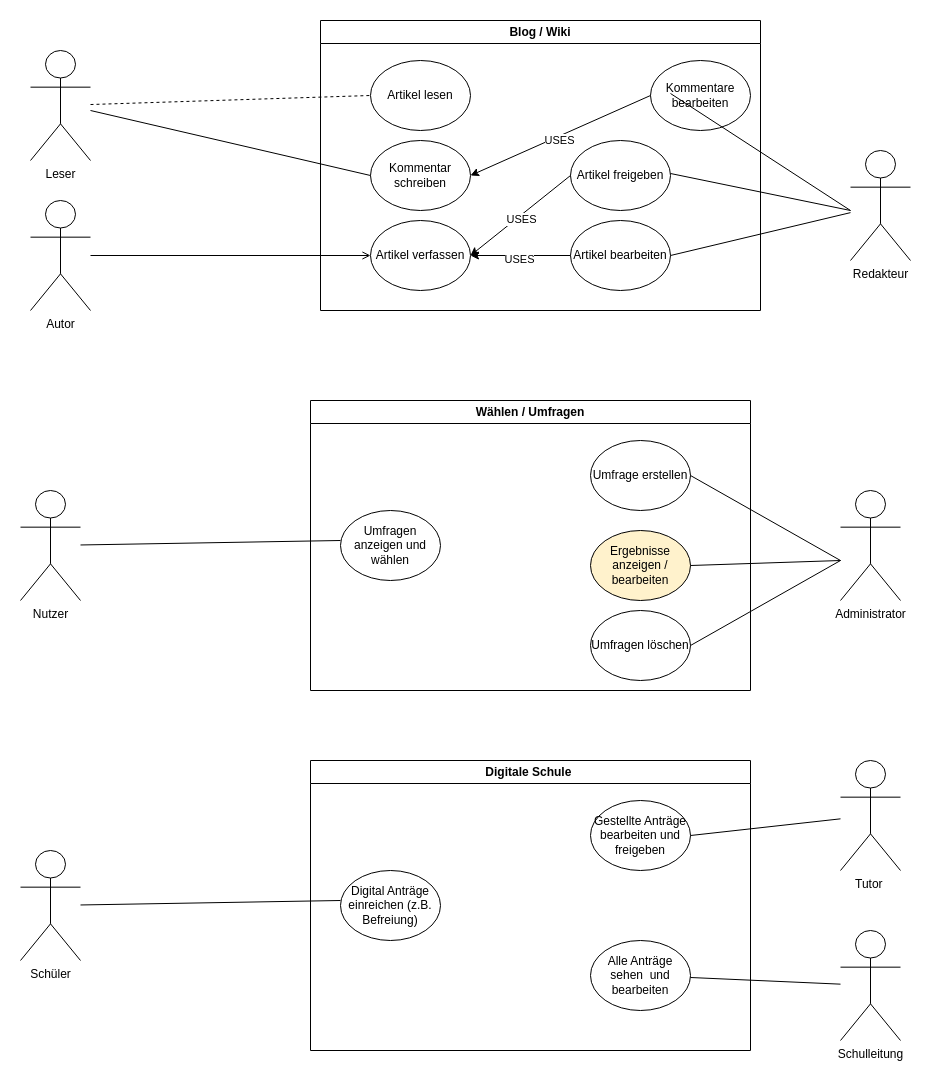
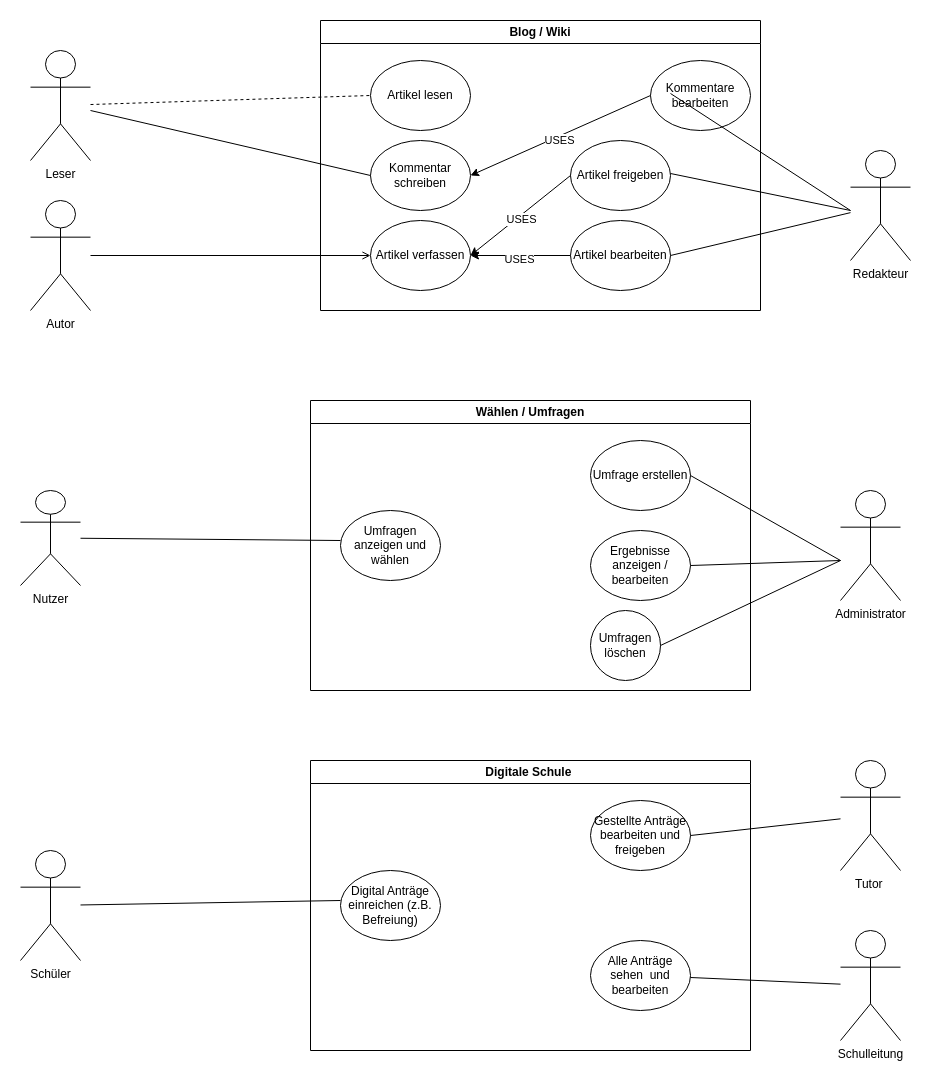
(51, 546) -> (51, 538)
(641, 566) -> (641, 566)
(641, 646) -> (626, 646)
